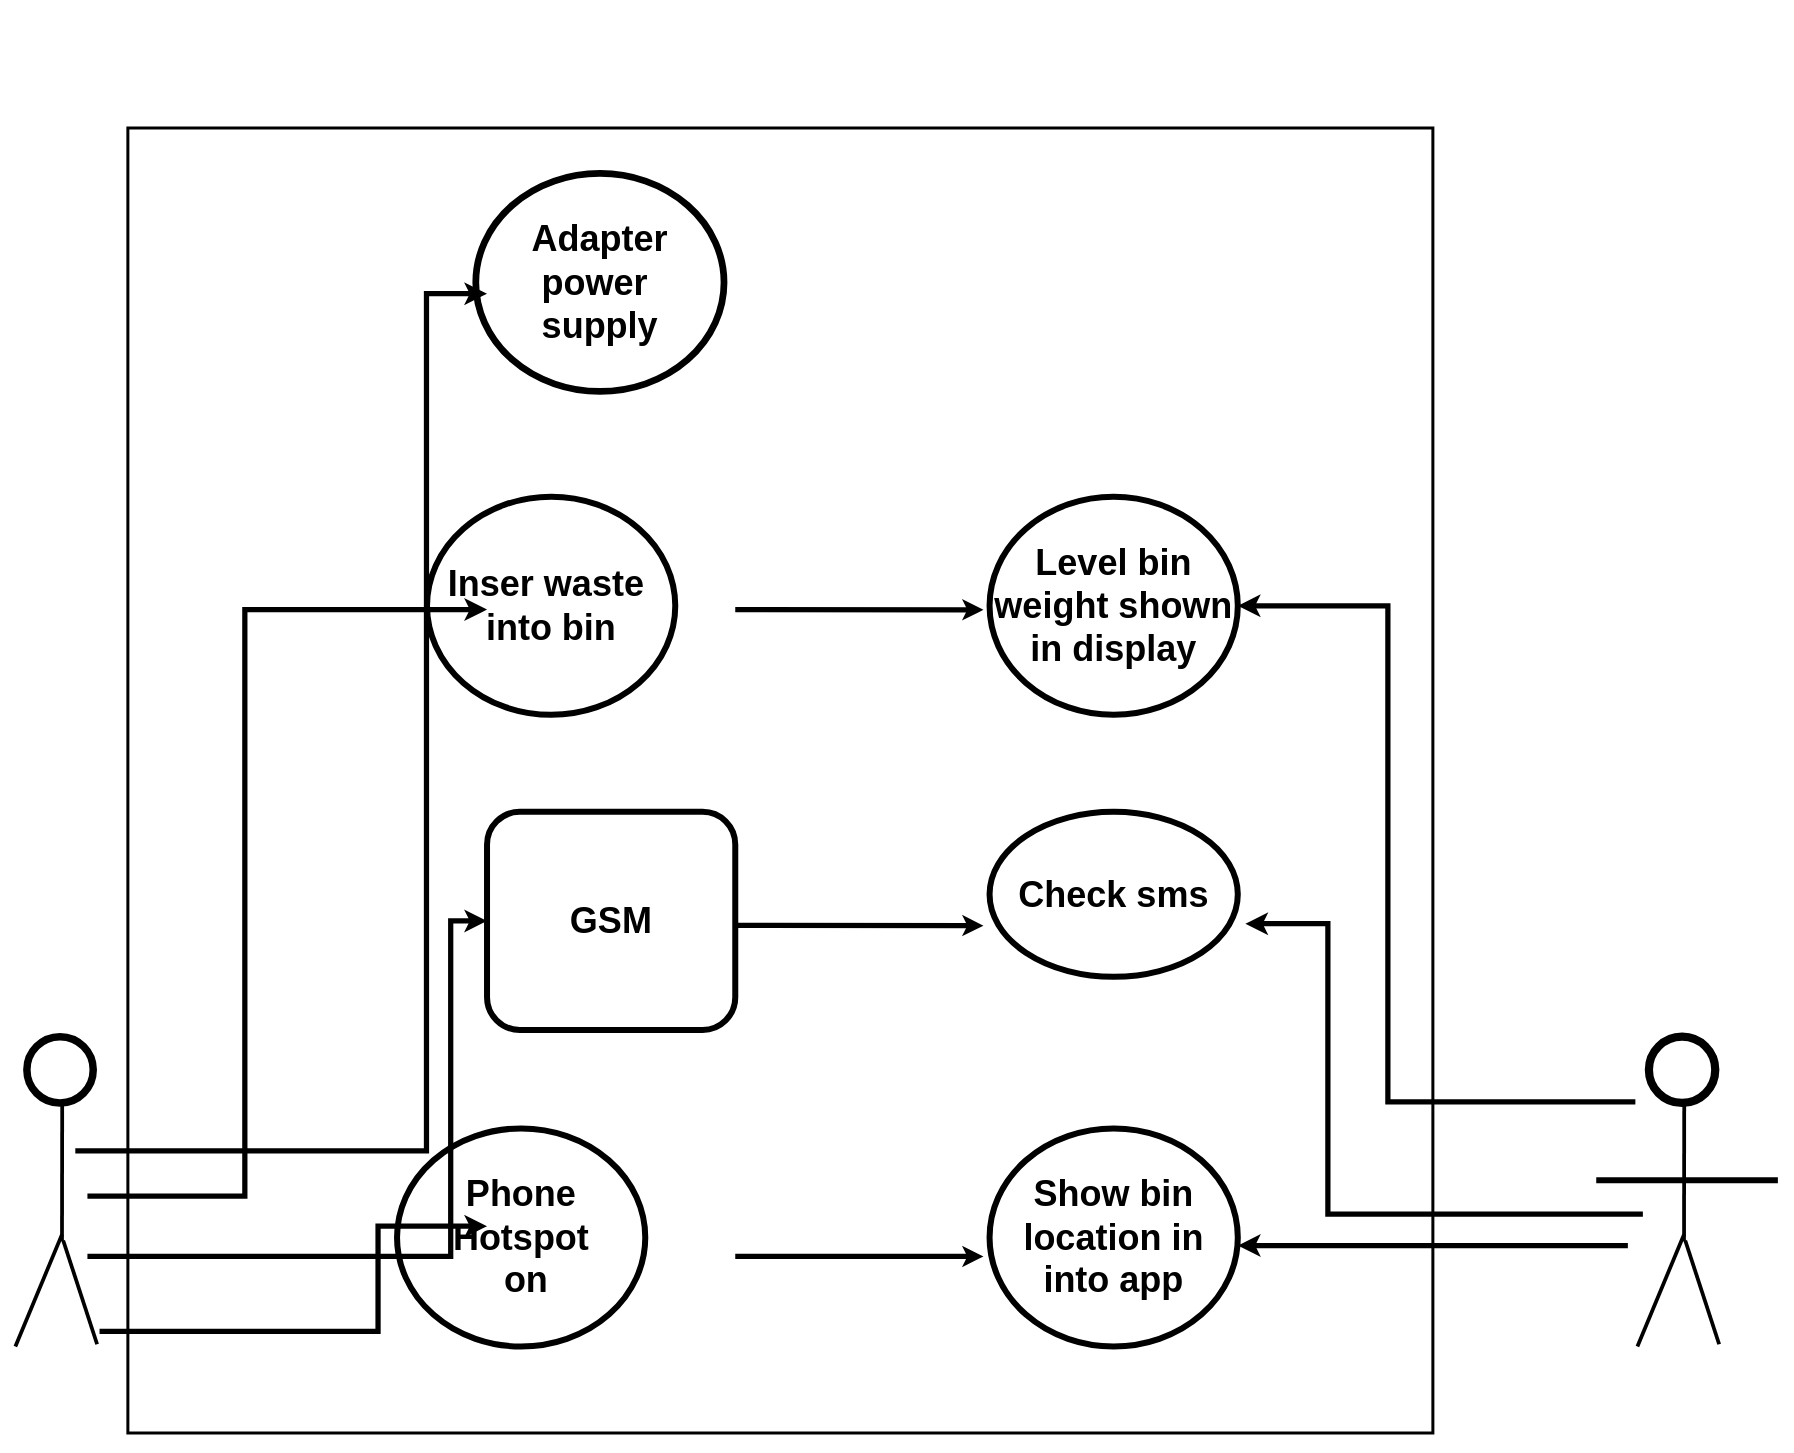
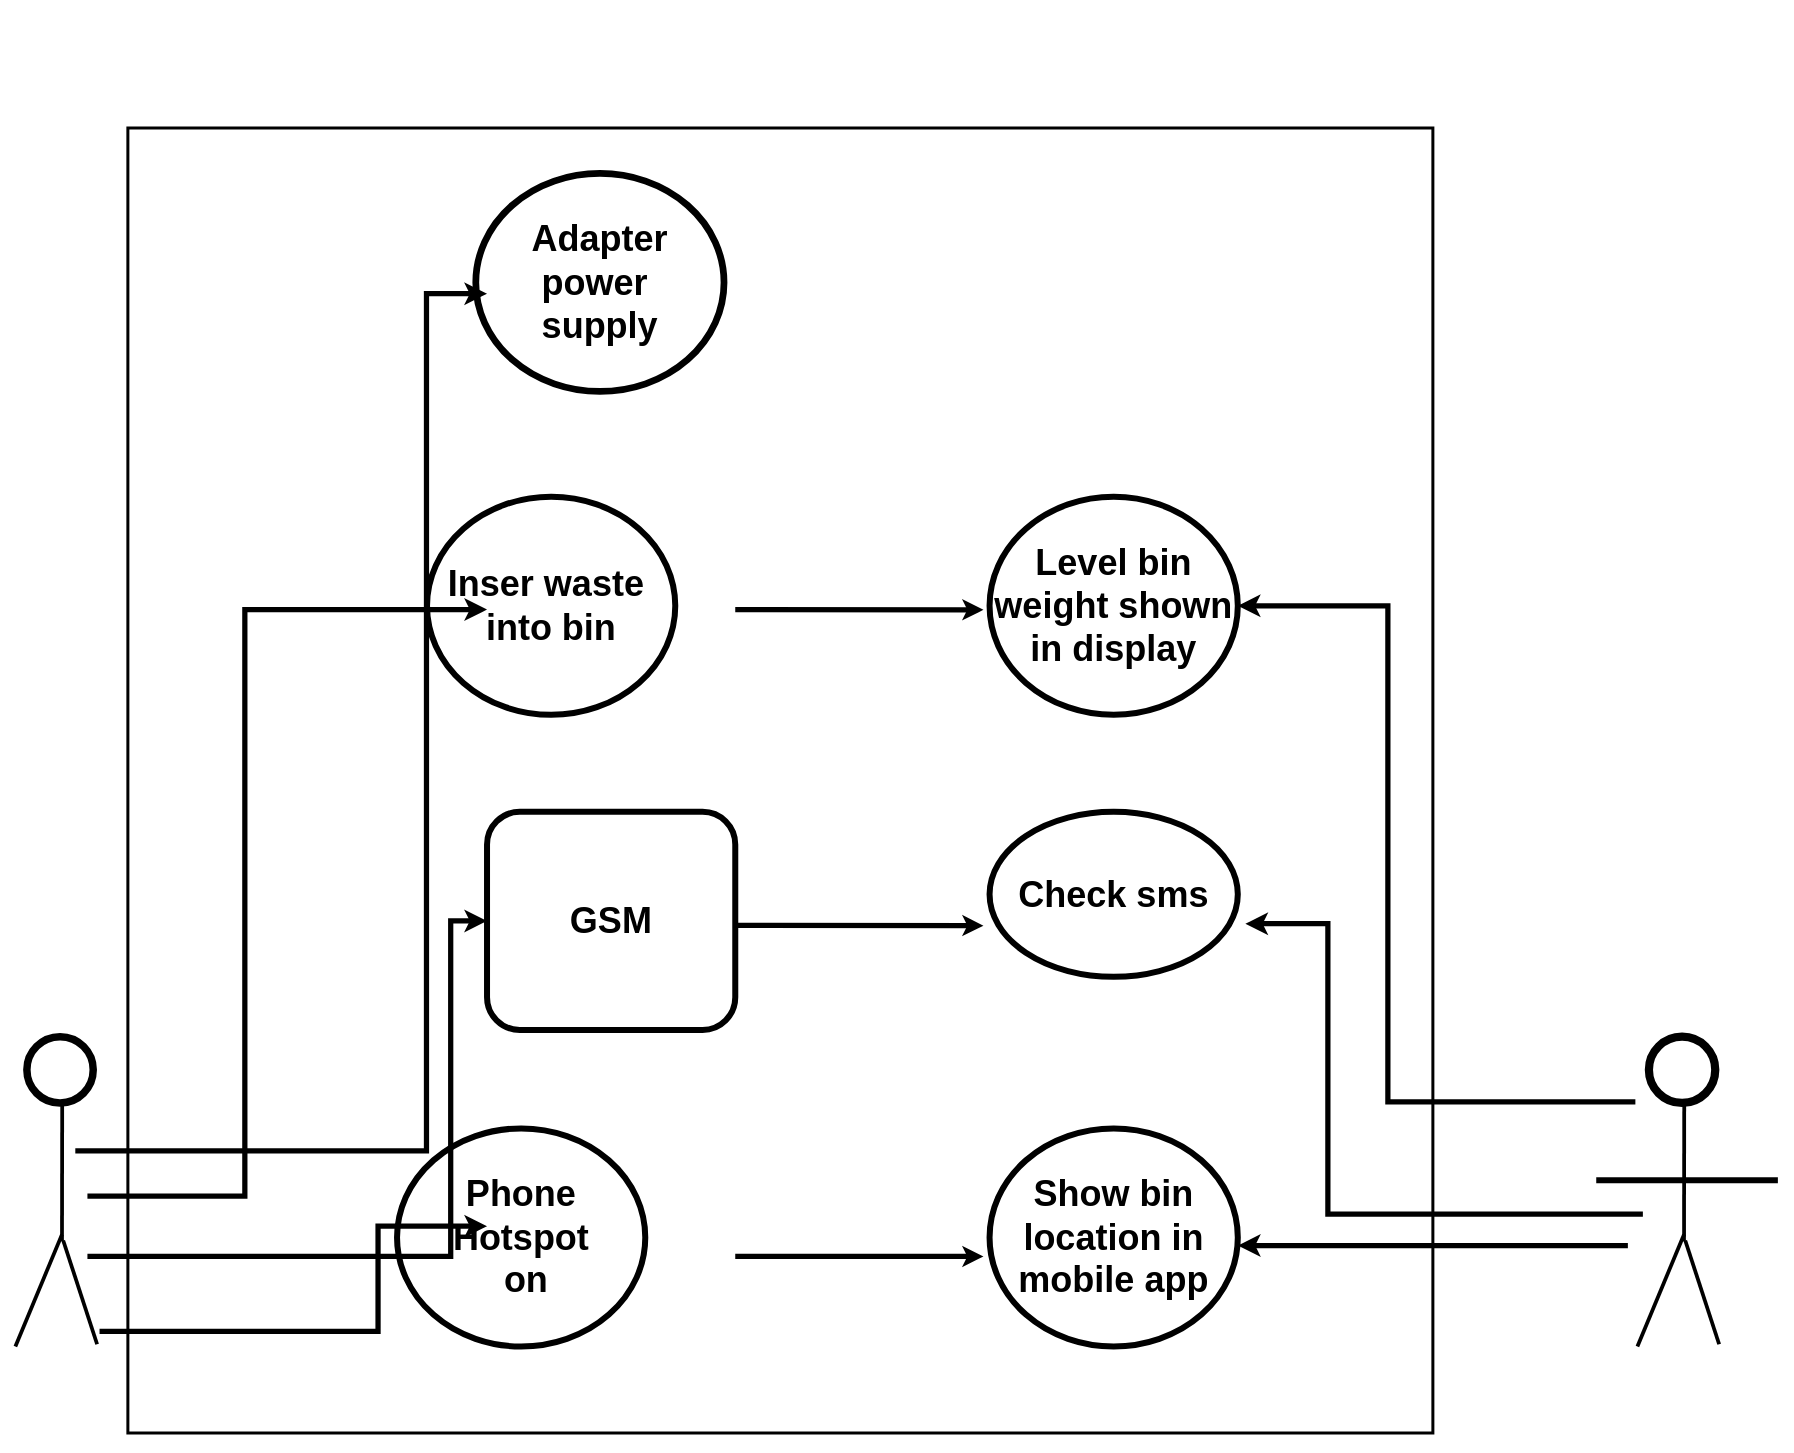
(1114, 1237) -> (1114, 1237)
